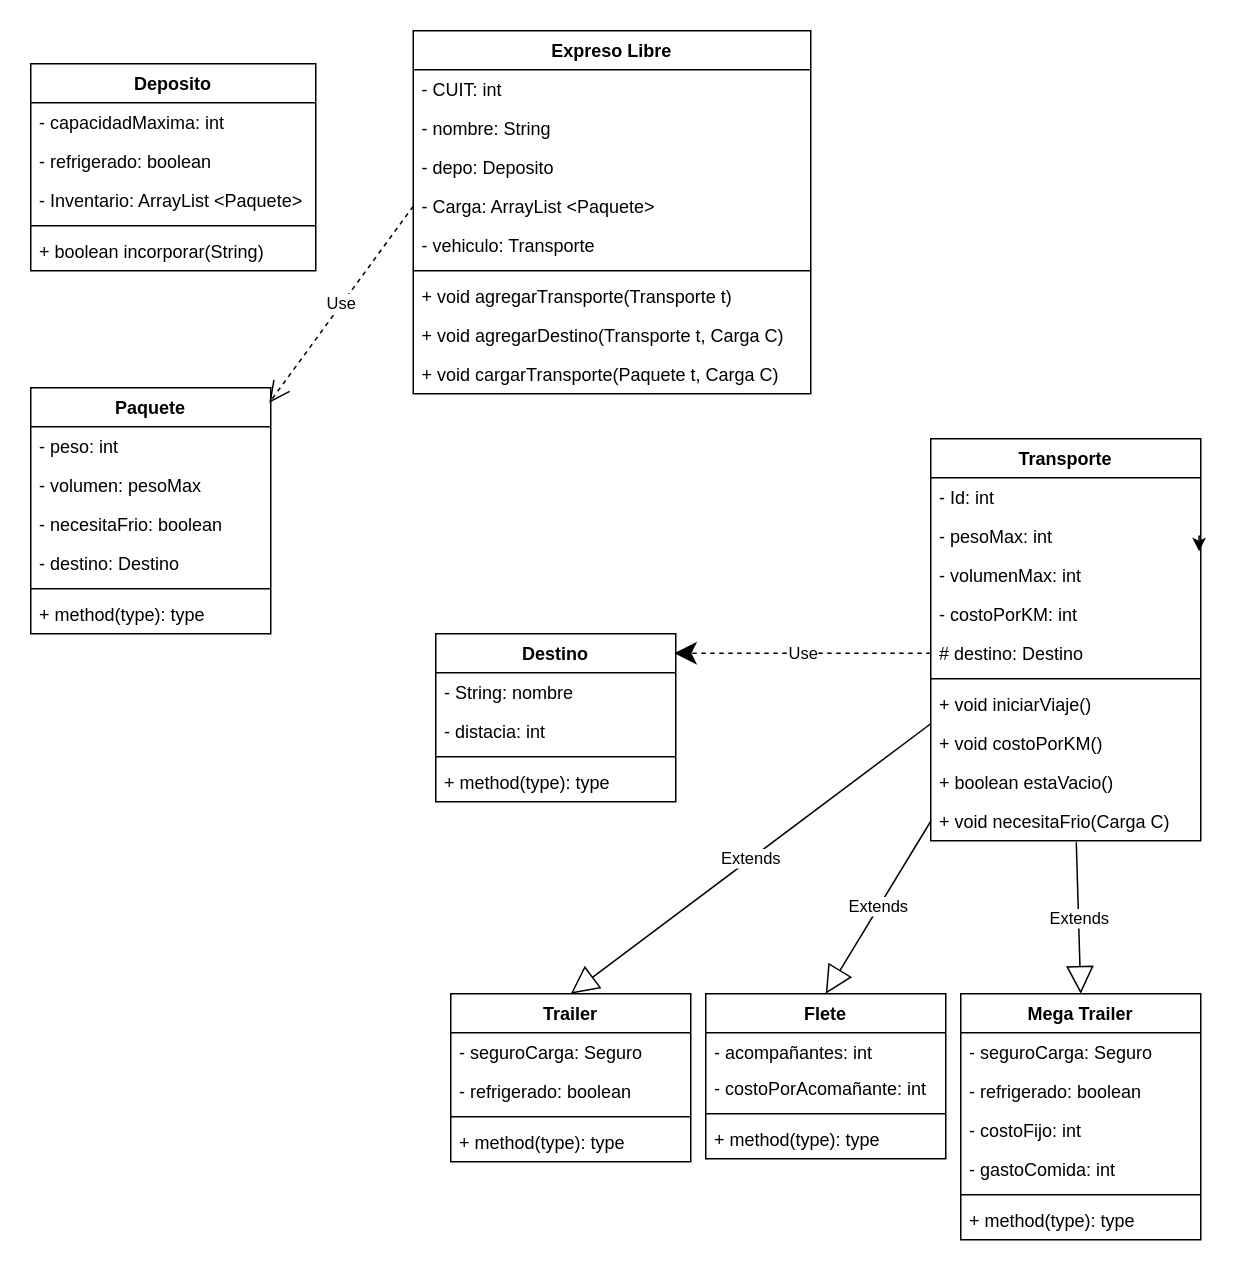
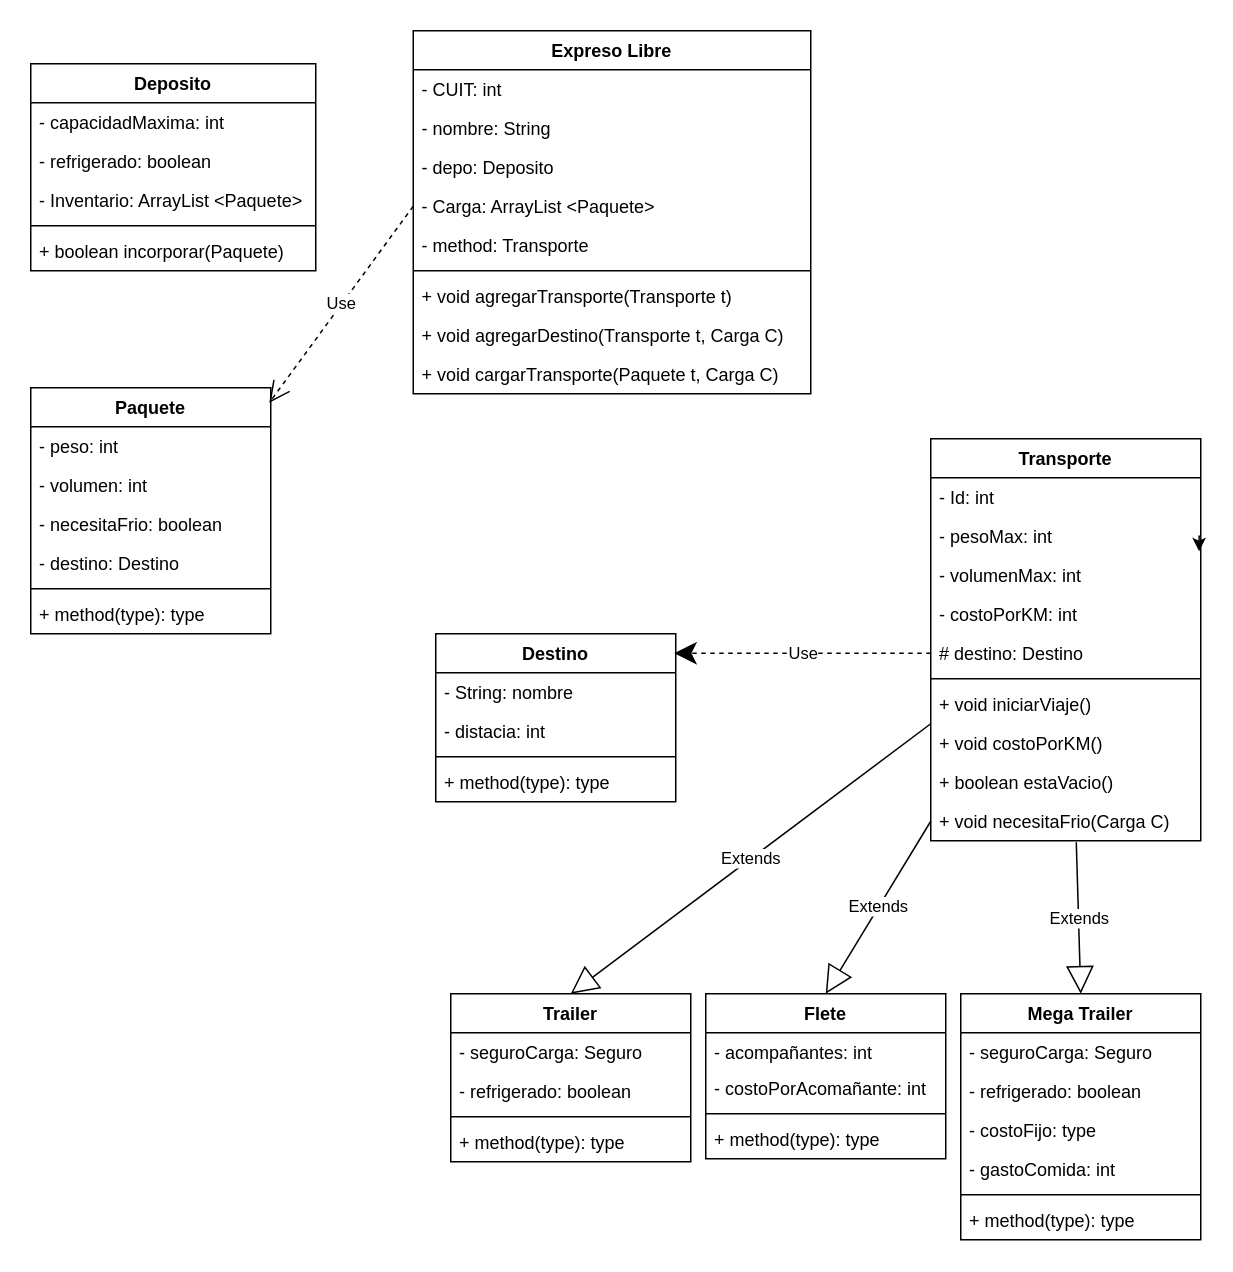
(521, 246) -> (515, 246)
(168, 252) -> (176, 252)
(120, 486) -> (98, 486)
(1038, 1131) -> (1045, 1131)
